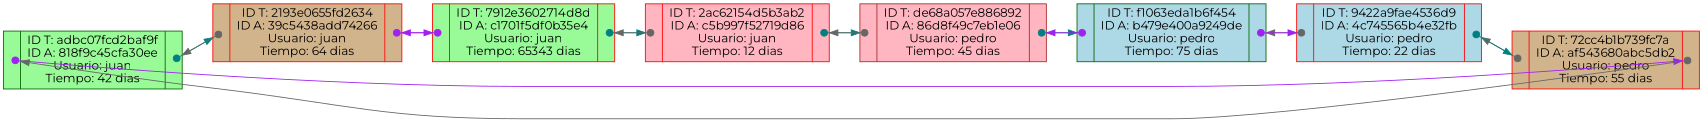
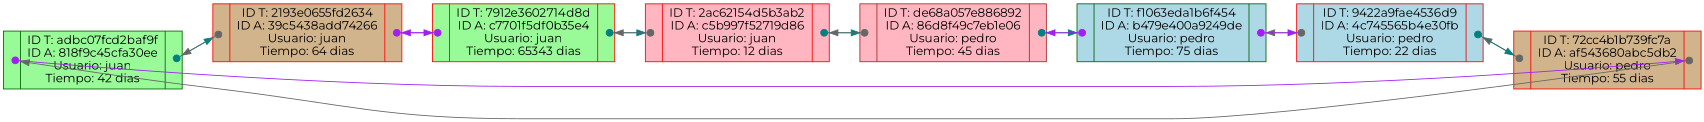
(524, 26) -> (524, 26)
(1389, 26) -> (1390, 26)
